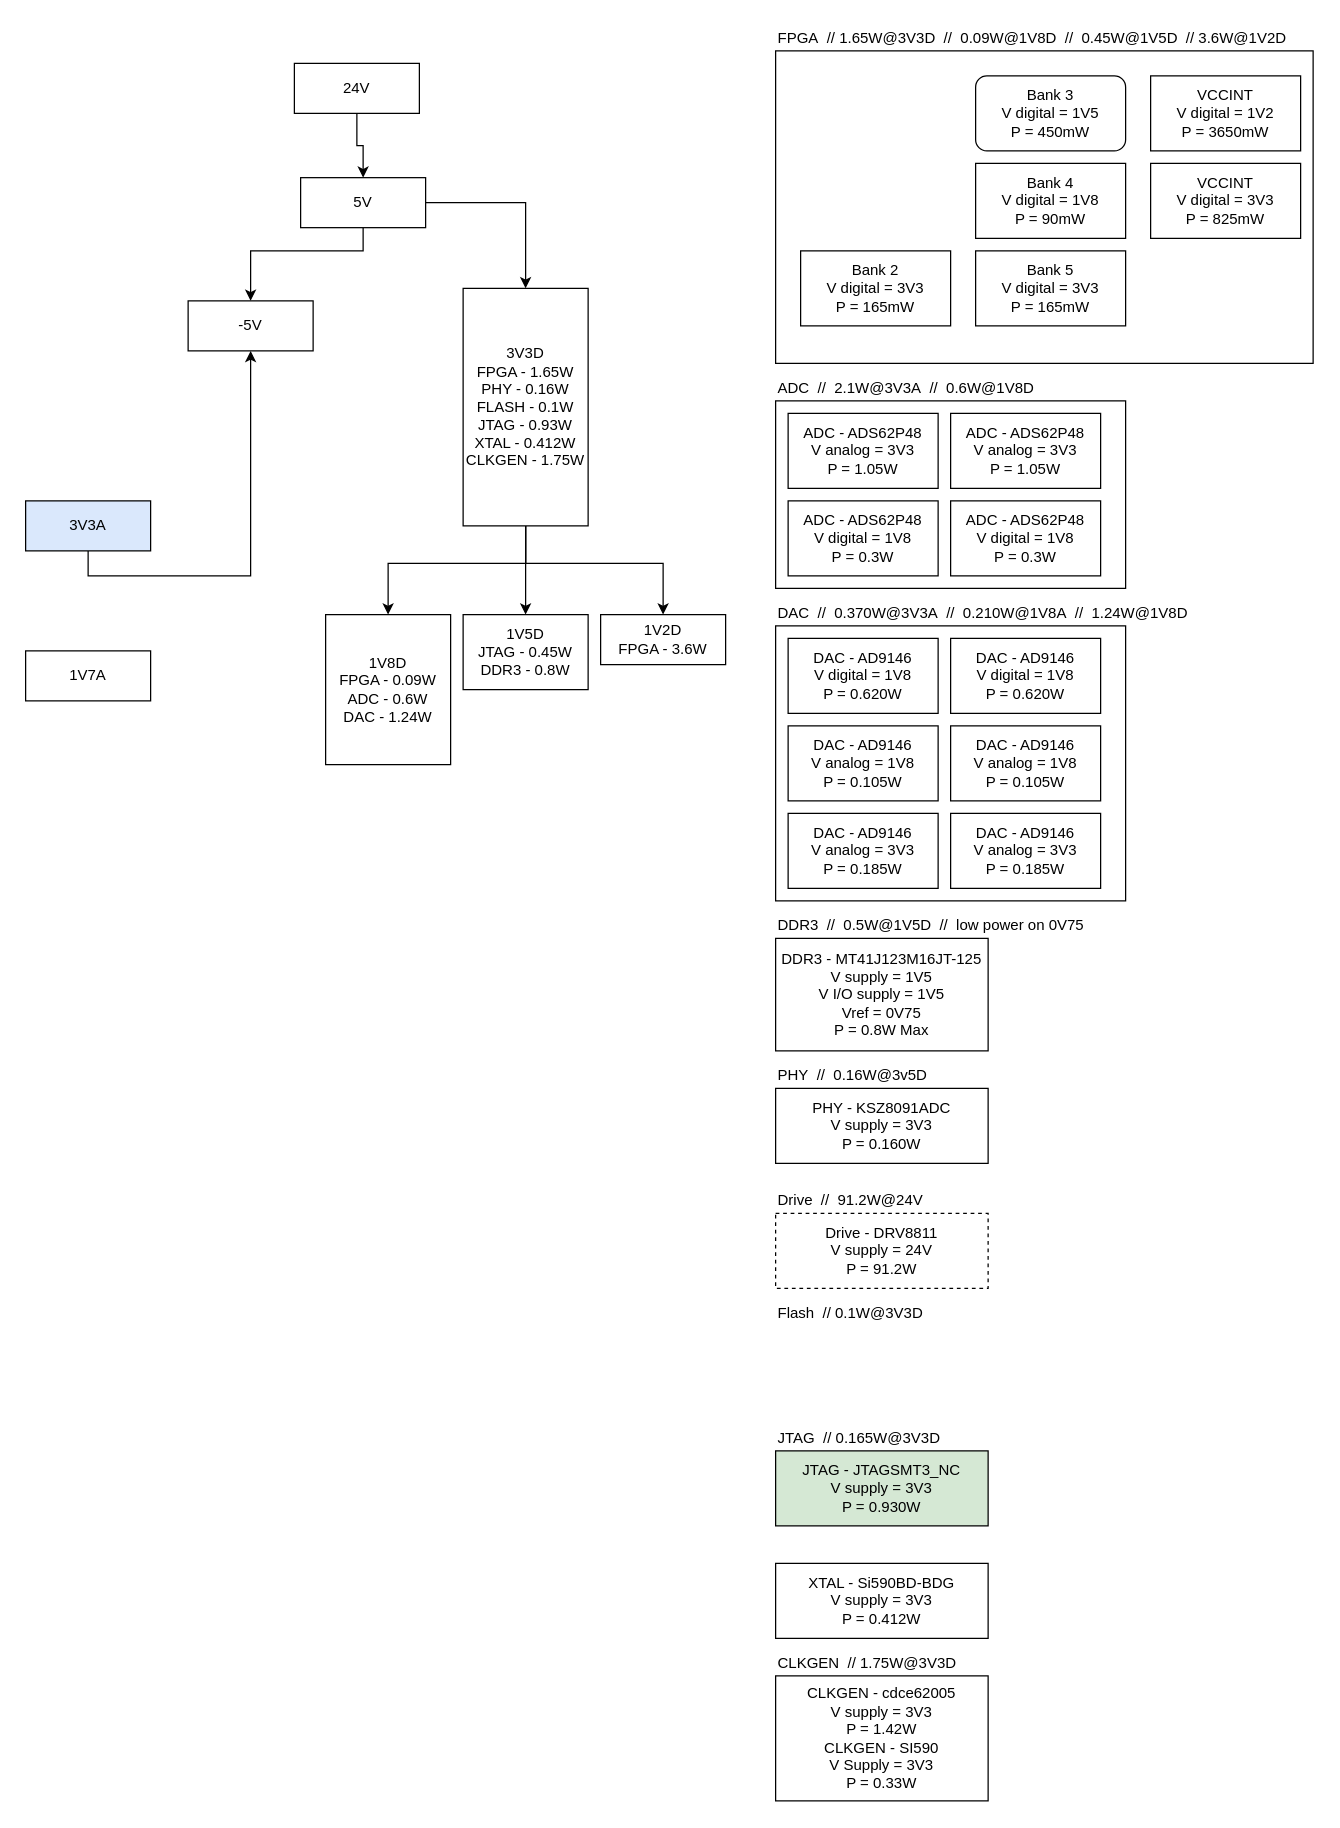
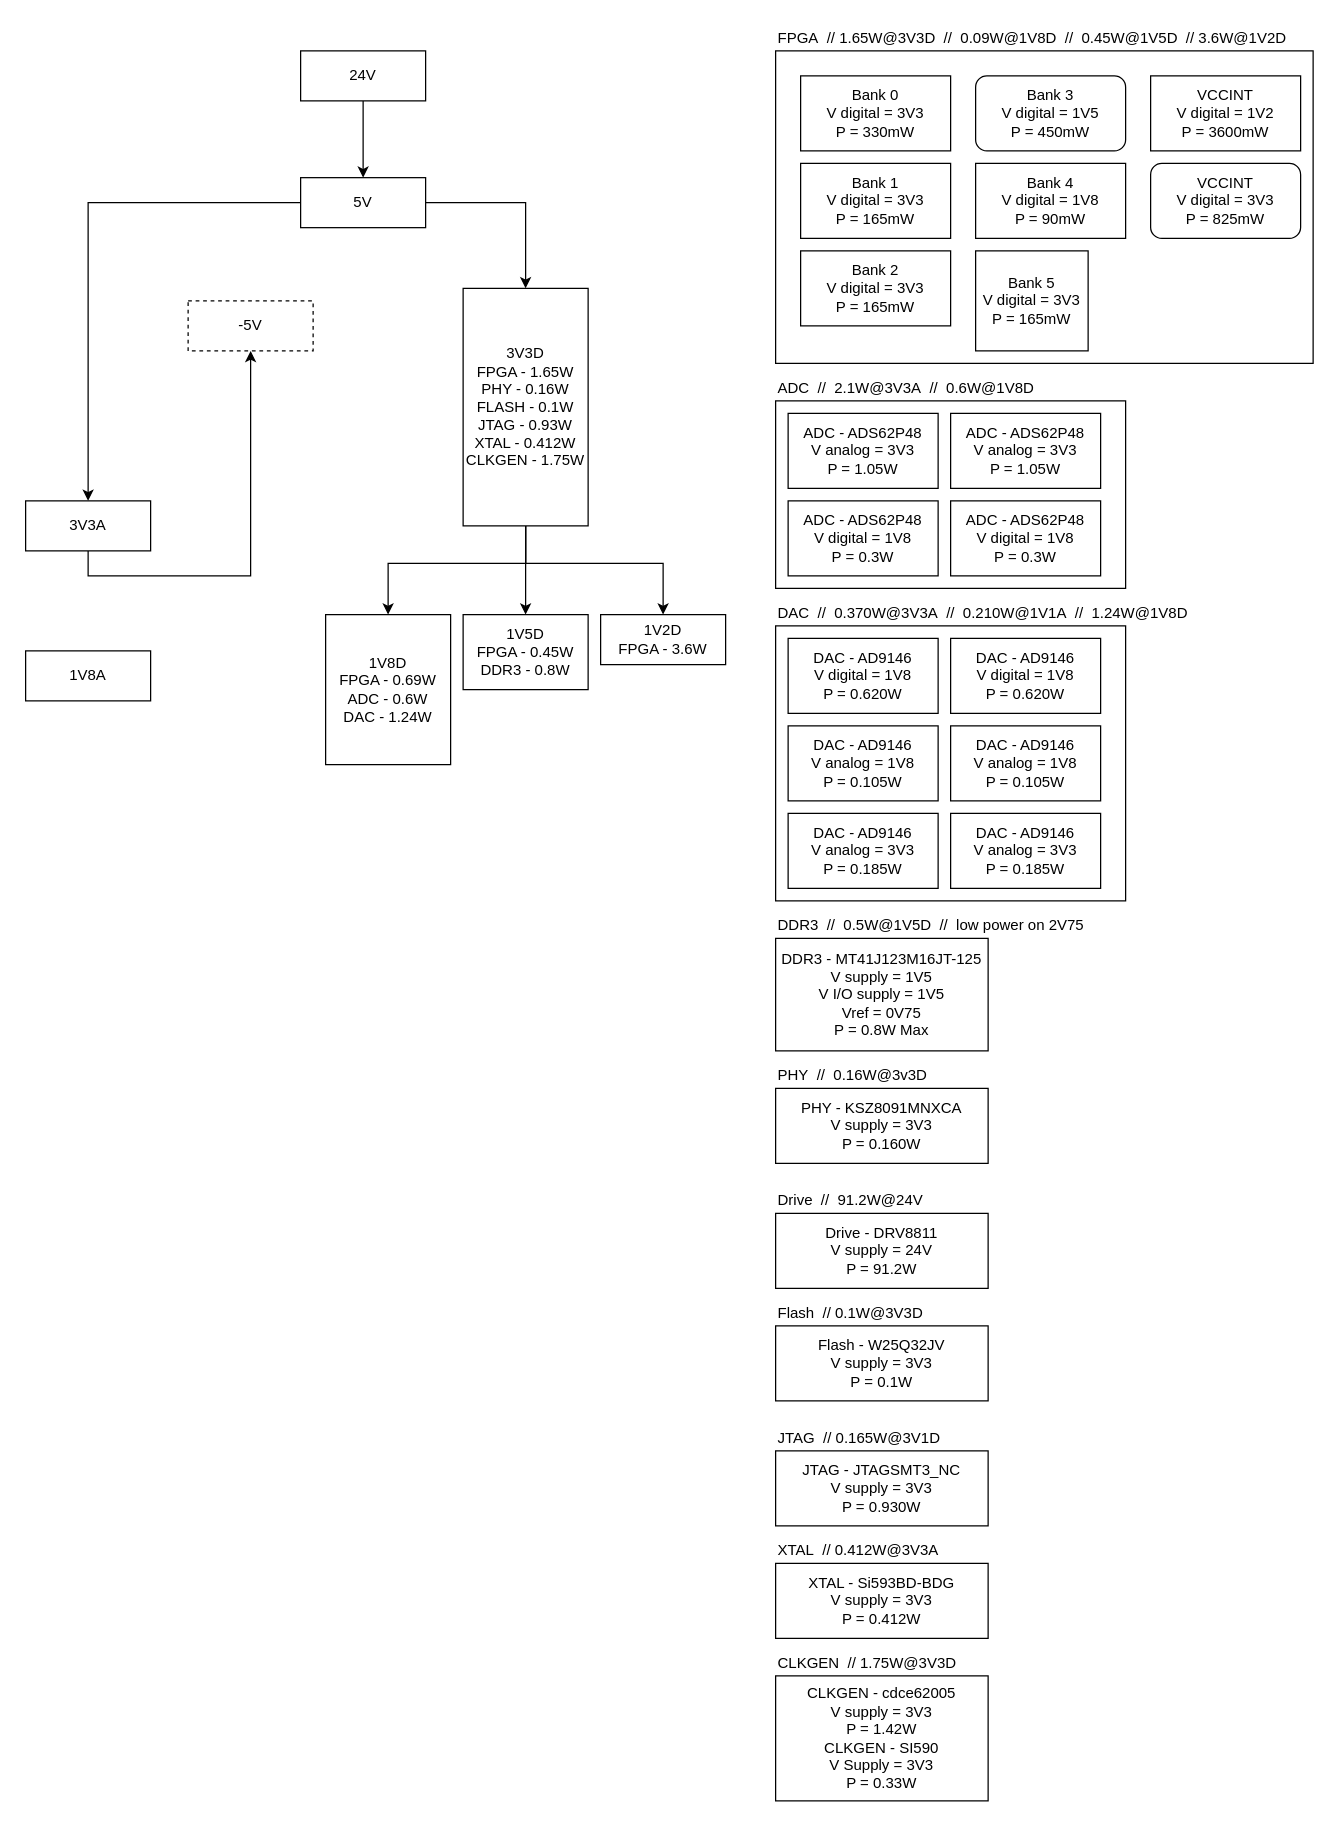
(357, 88) -> (363, 76)
none -> (876, 113)
(1226, 113) -> (1226, 113)
none -> (876, 201)
(1226, 201) -> (1226, 201)
none -> (88, 241)
(298, 251) -> none
(1051, 288) -> (1032, 301)
(251, 326) -> (251, 326)
(88, 526) -> (88, 526)
(983, 613) -> (983, 613)
(526, 652) -> (526, 652)
(88, 676) -> (88, 676)
(388, 689) -> (388, 689)
(937, 926) -> (937, 926)
(852, 1076) -> (852, 1076)
(882, 1126) -> (882, 1126)
(882, 1251) -> (882, 1251)
none -> (882, 1363)
(856, 1438) -> (856, 1438)
(882, 1488) -> (882, 1488)
none -> (869, 1551)
(882, 1601) -> (882, 1601)
